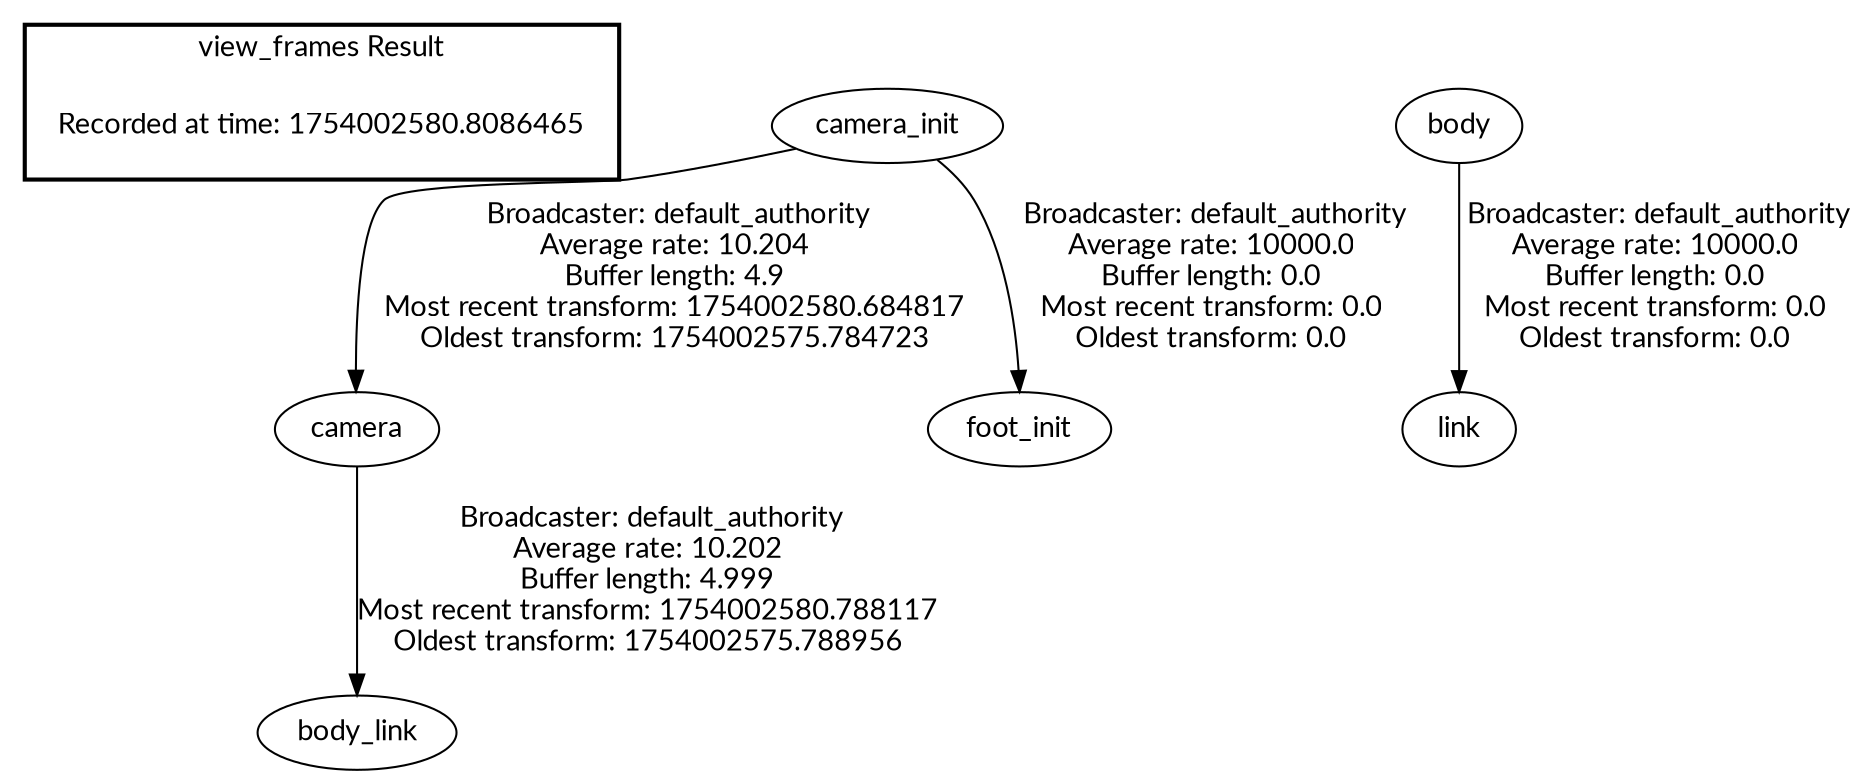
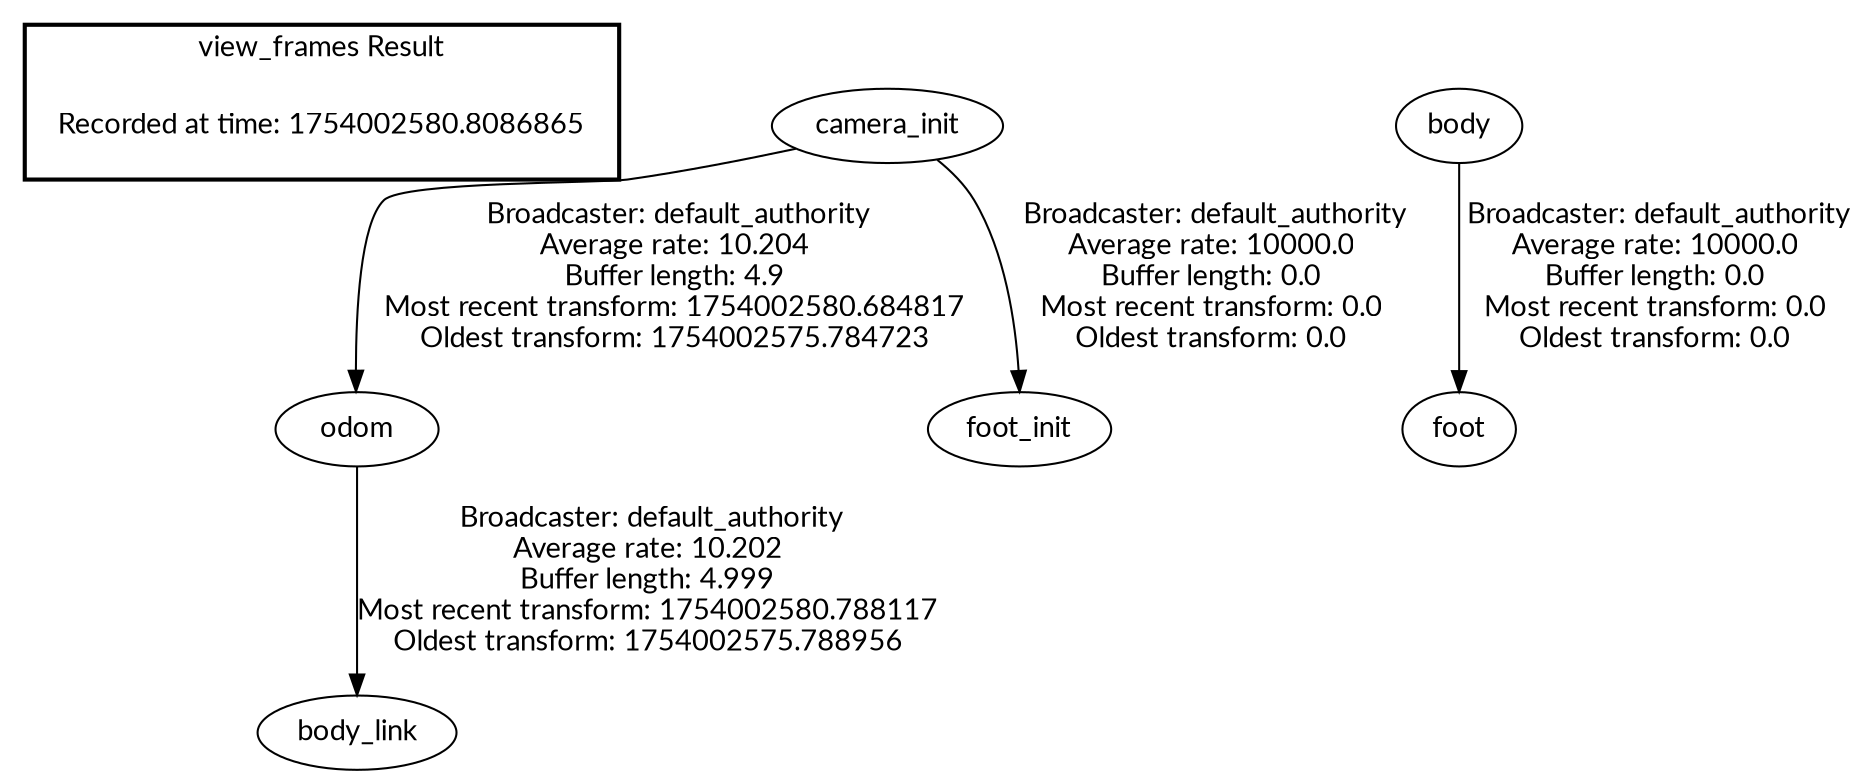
(322, 126) -> (322, 126)
(357, 429) -> (357, 429)
(1459, 429) -> (1459, 429)
